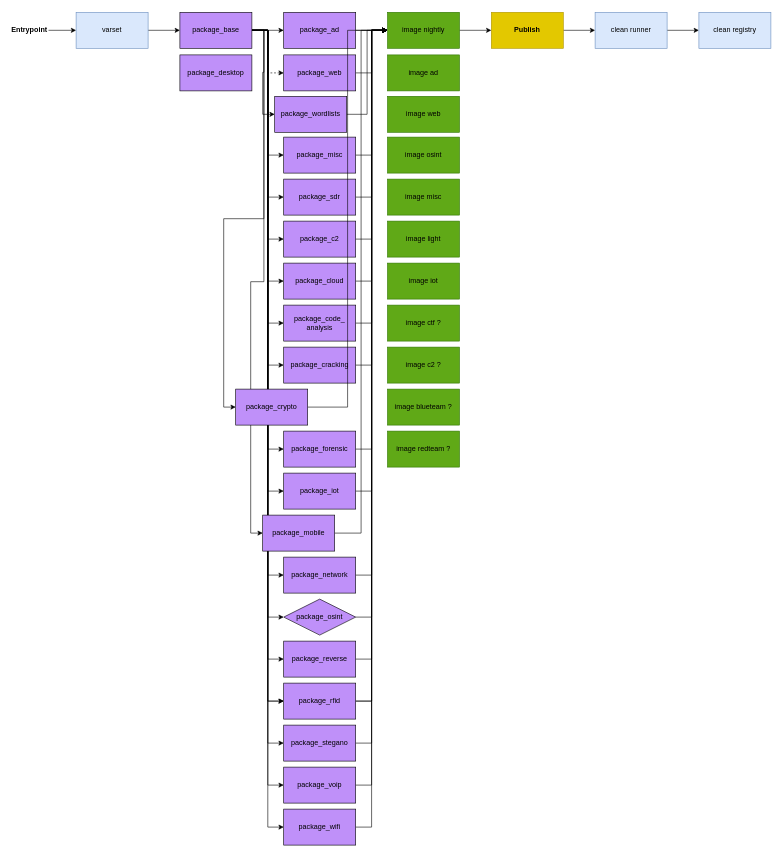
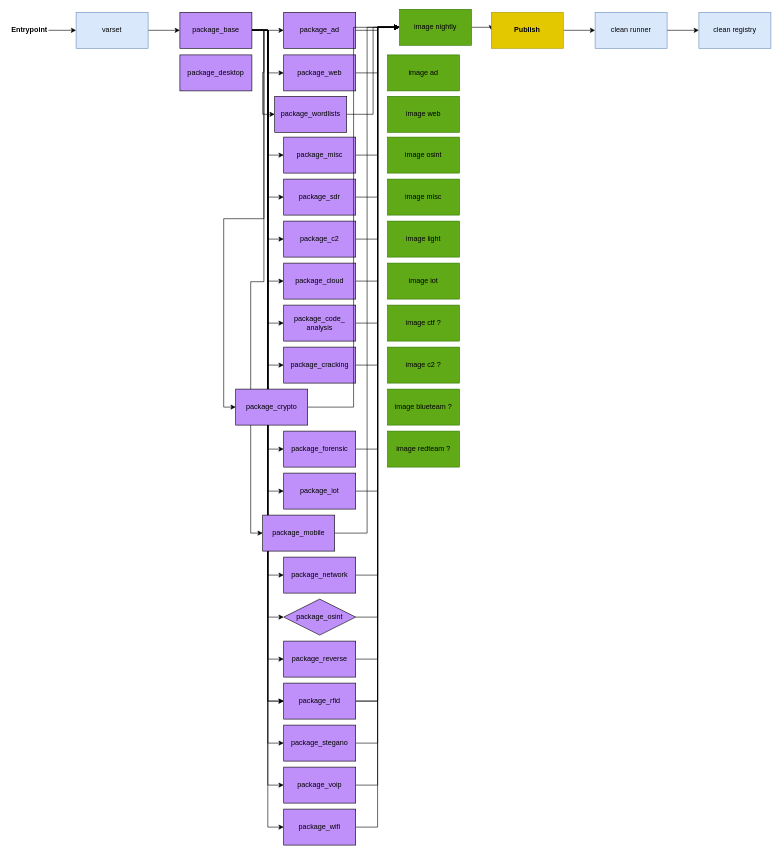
(423, 30) -> (435, 27)
(274, 73) -> (274, 73)
